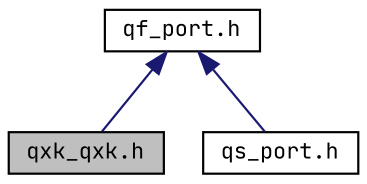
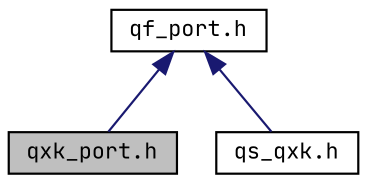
(86, 153) -> (93, 153)
(281, 153) -> (287, 153)
